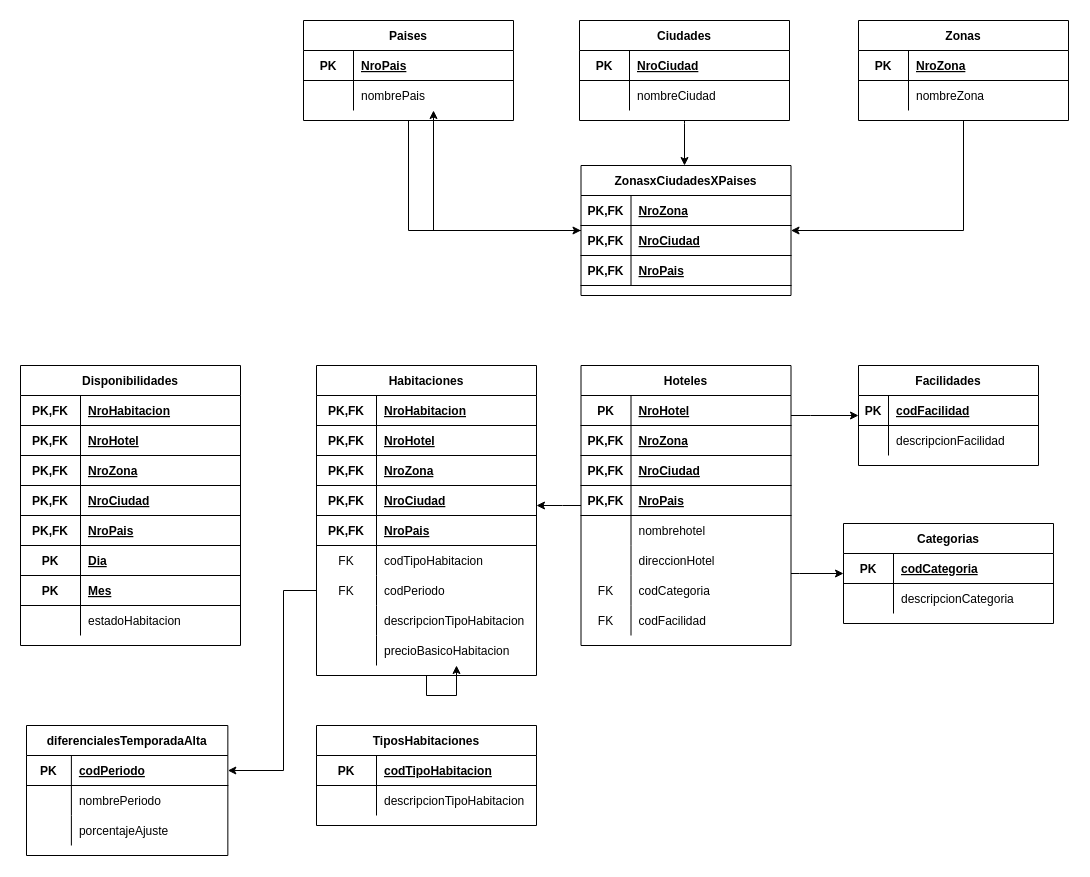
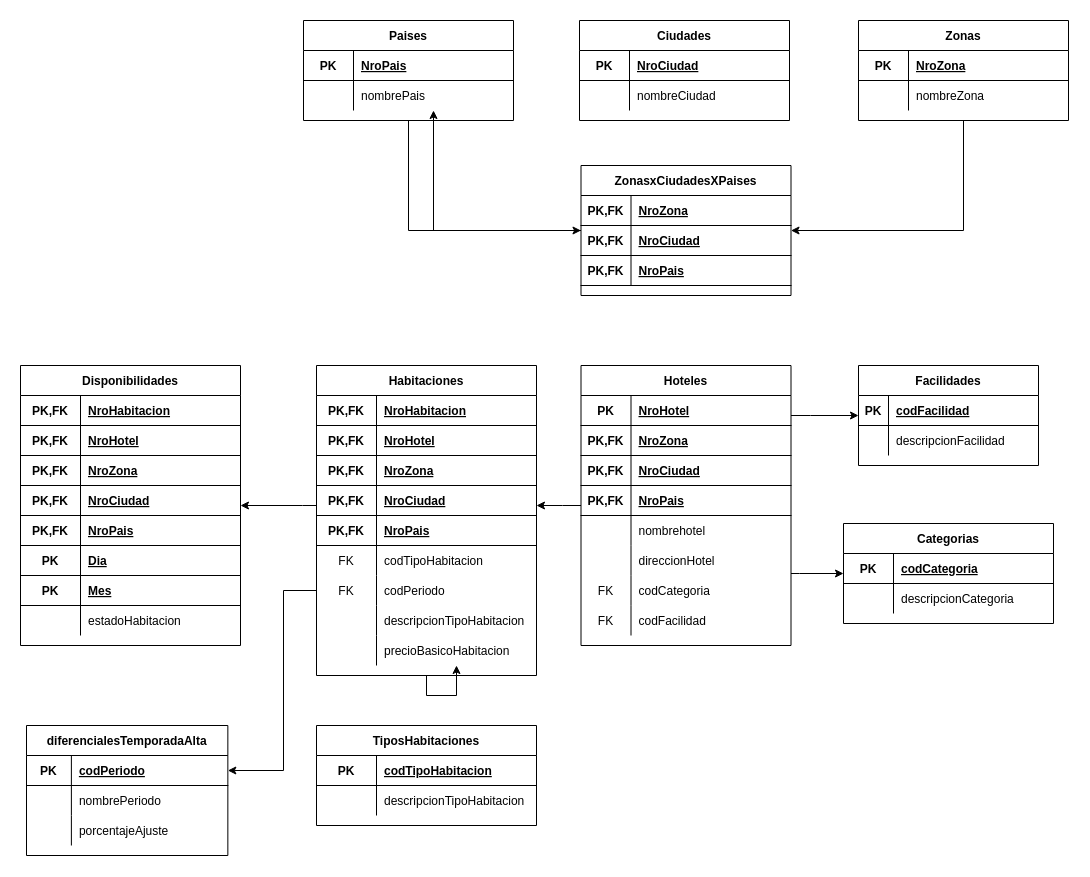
(685, 140) -> none
none -> (281, 506)
